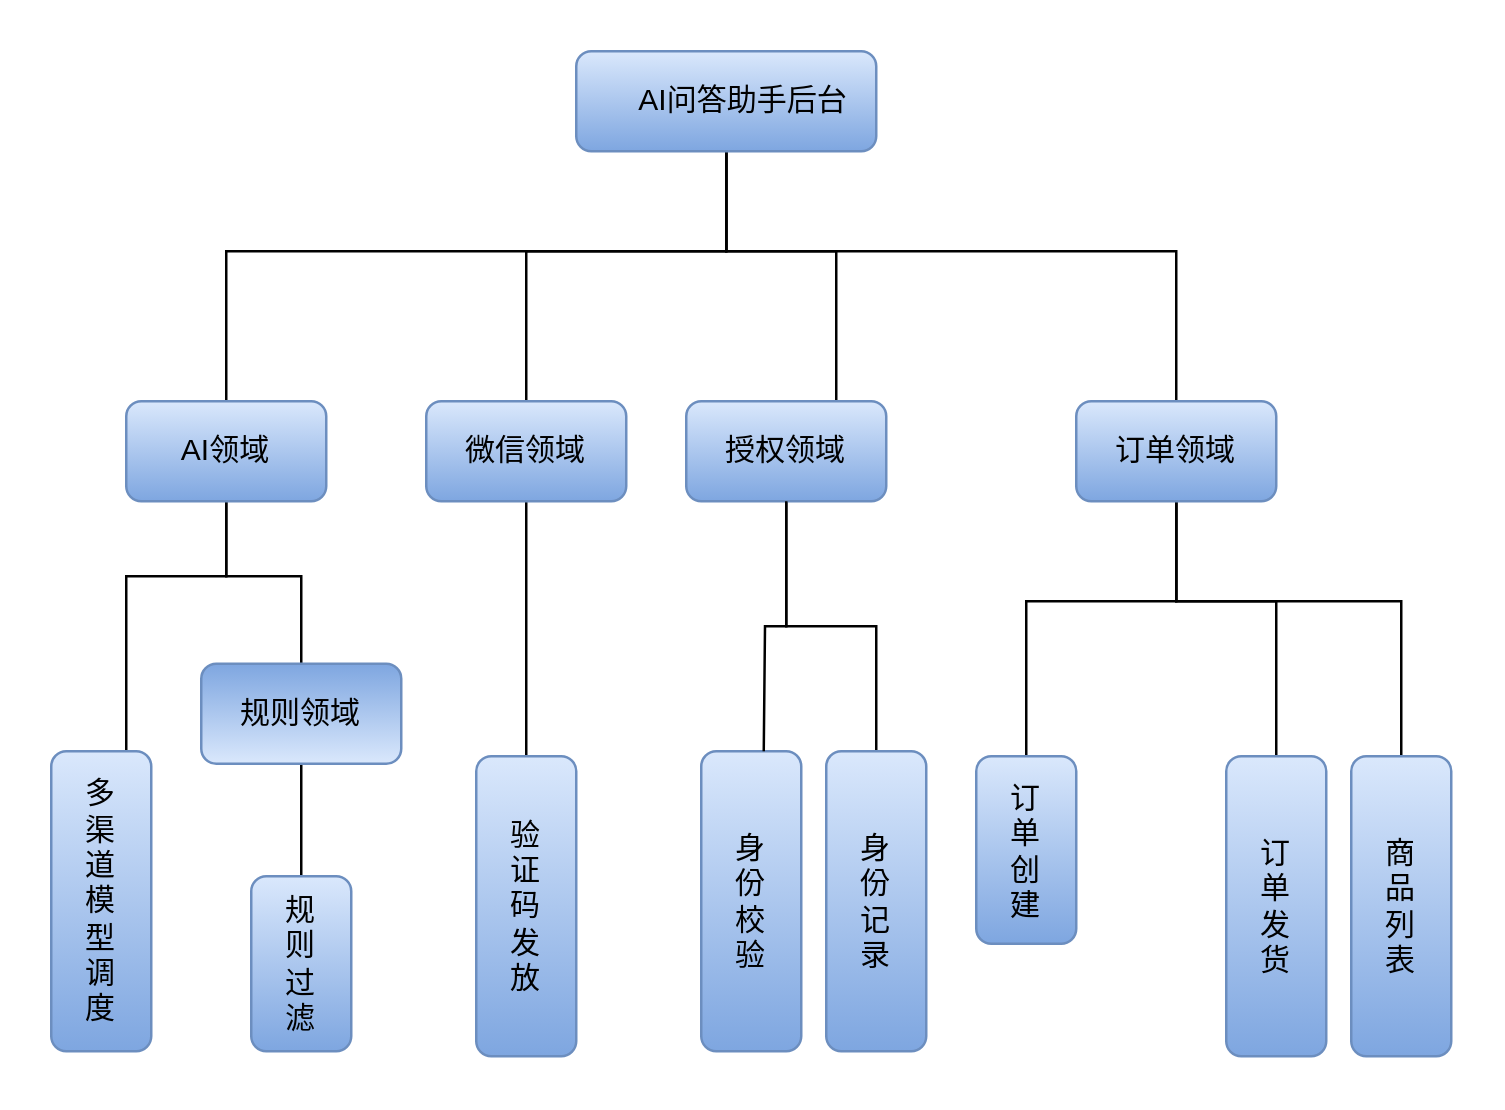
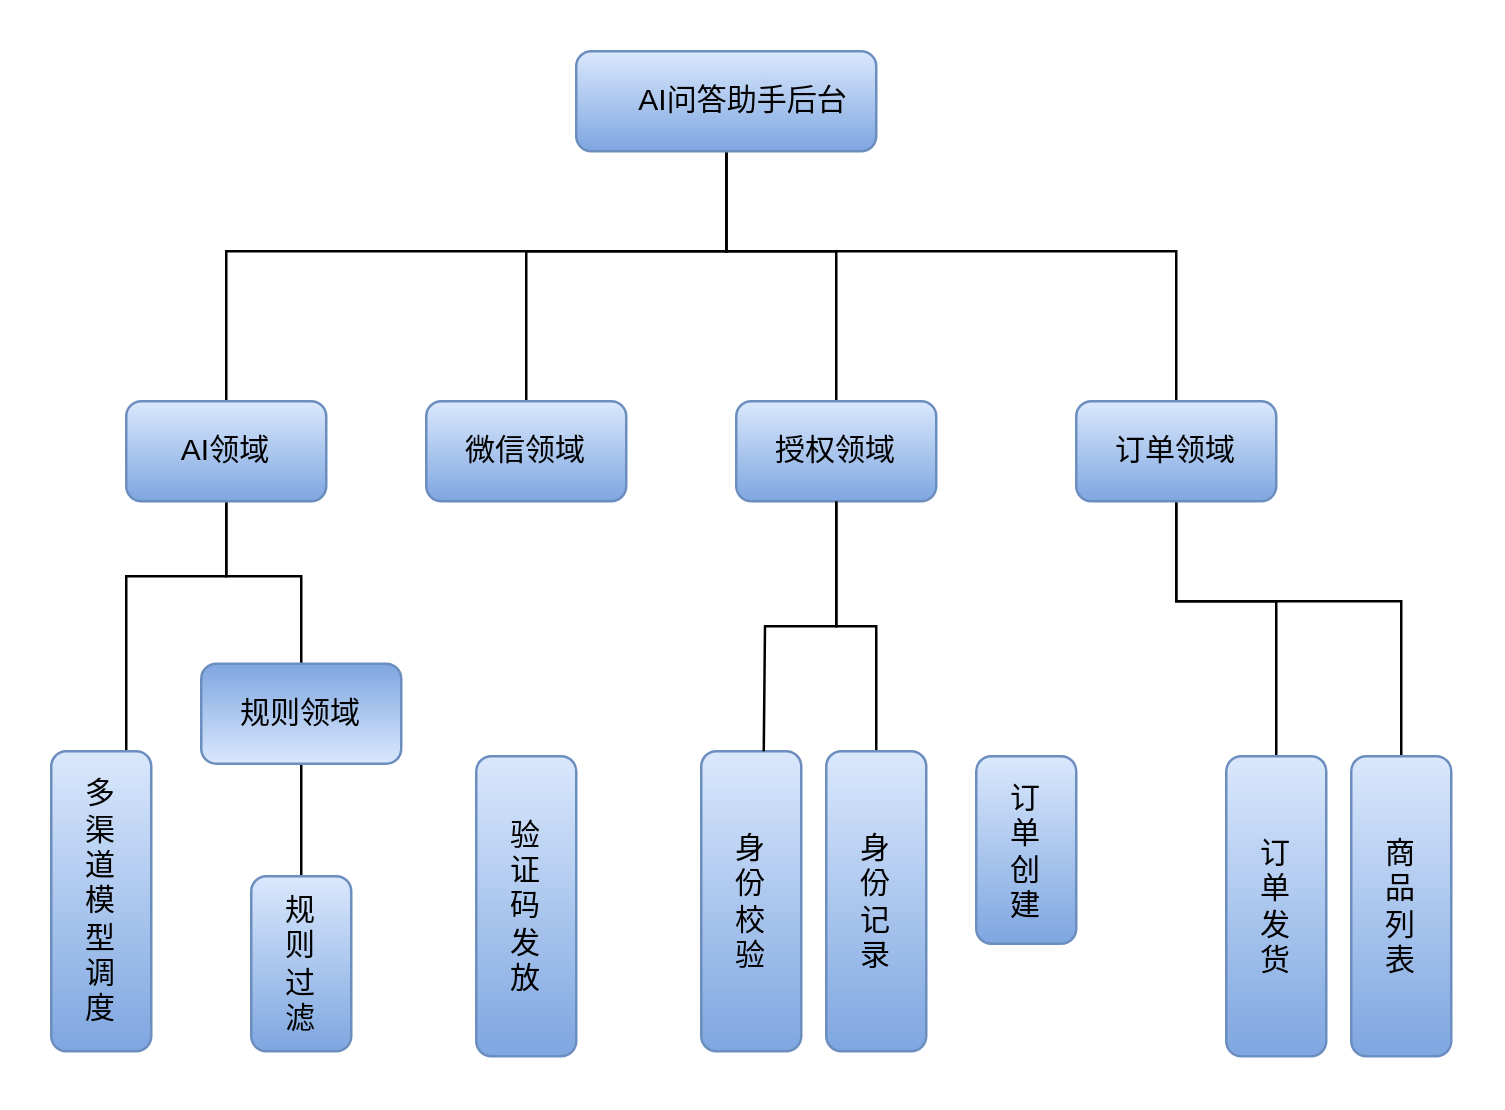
(786, 451) -> (836, 451)
(1026, 605) -> none
(526, 628) -> none
